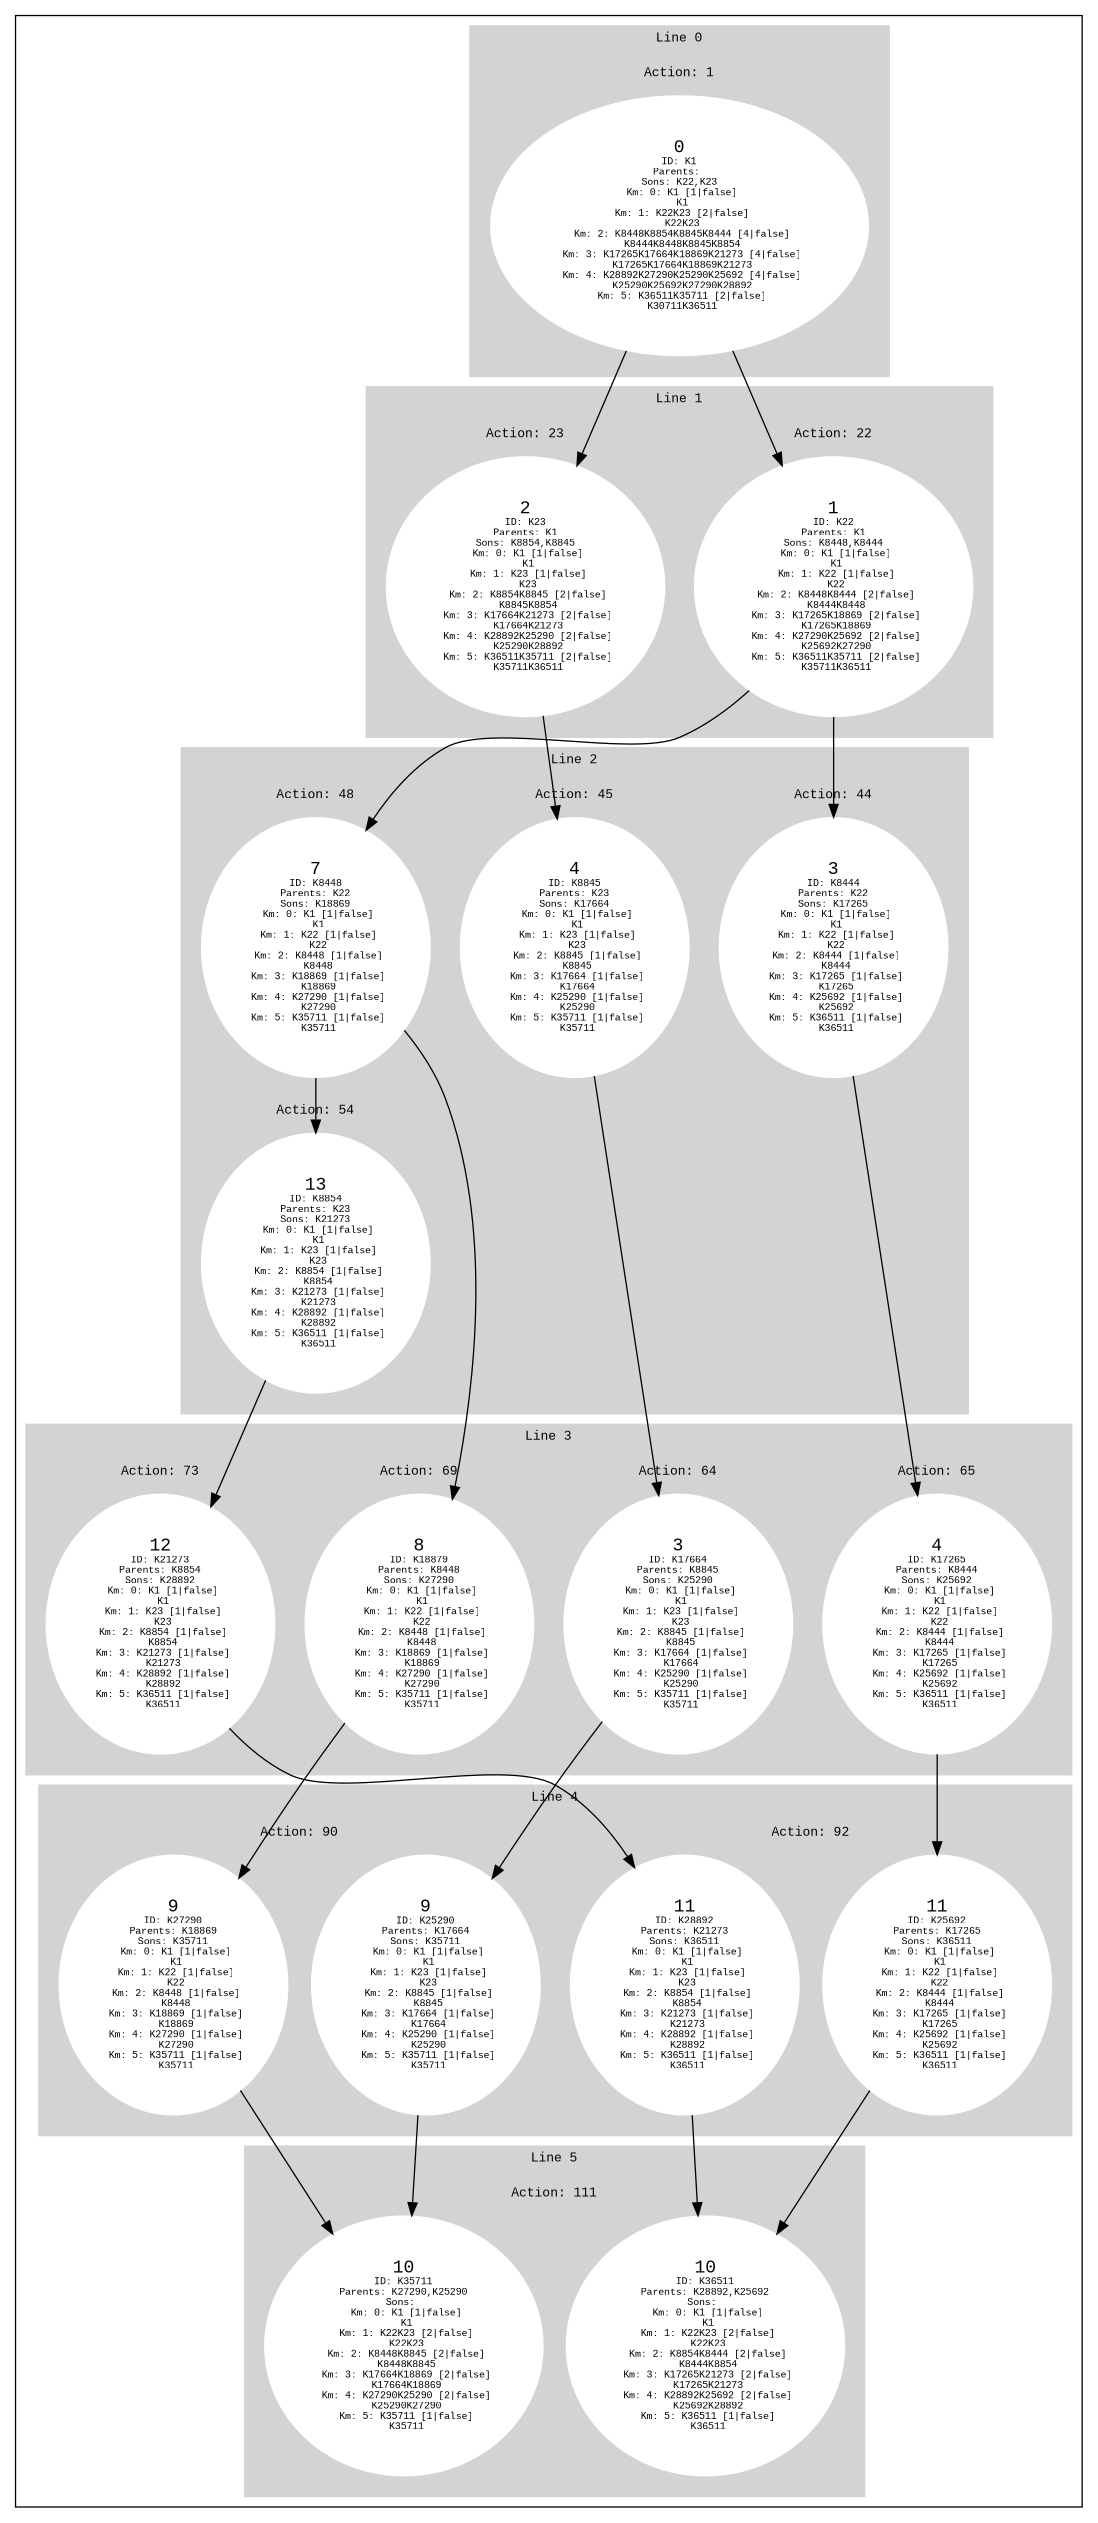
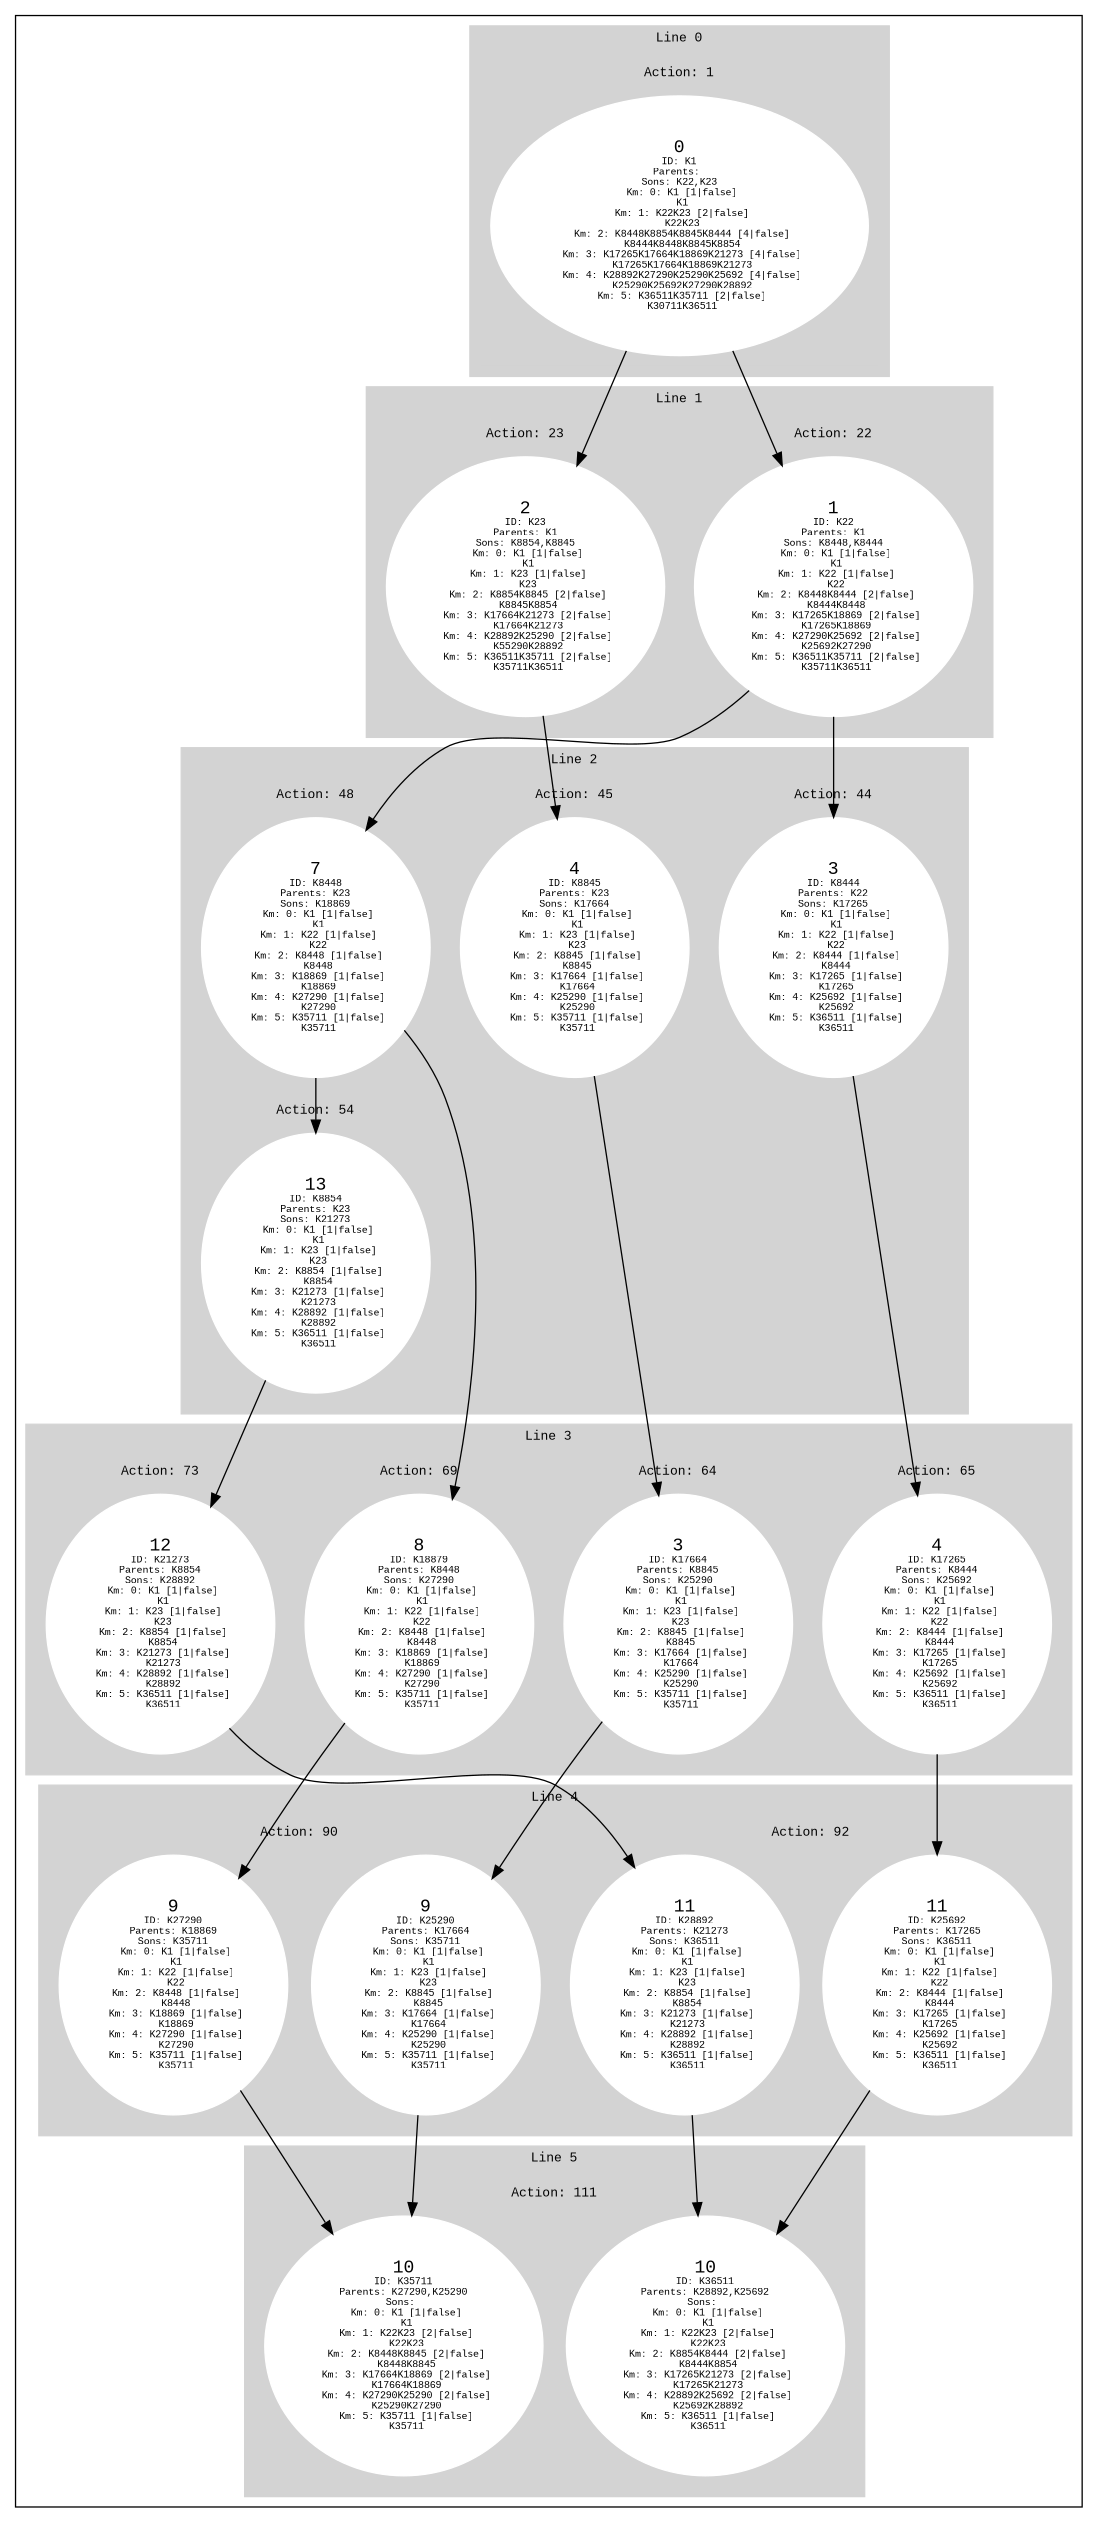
(526, 646) -> (526, 646)
(316, 893) -> (316, 893)
